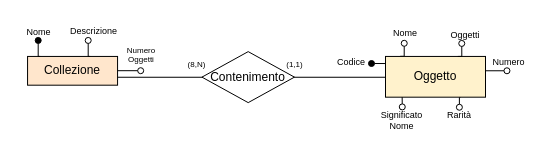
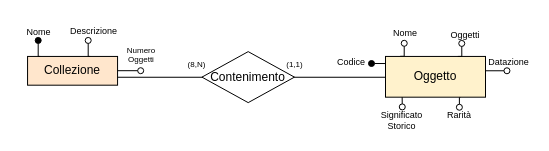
(509, 62) -> (509, 62)
(402, 121) -> (402, 121)
